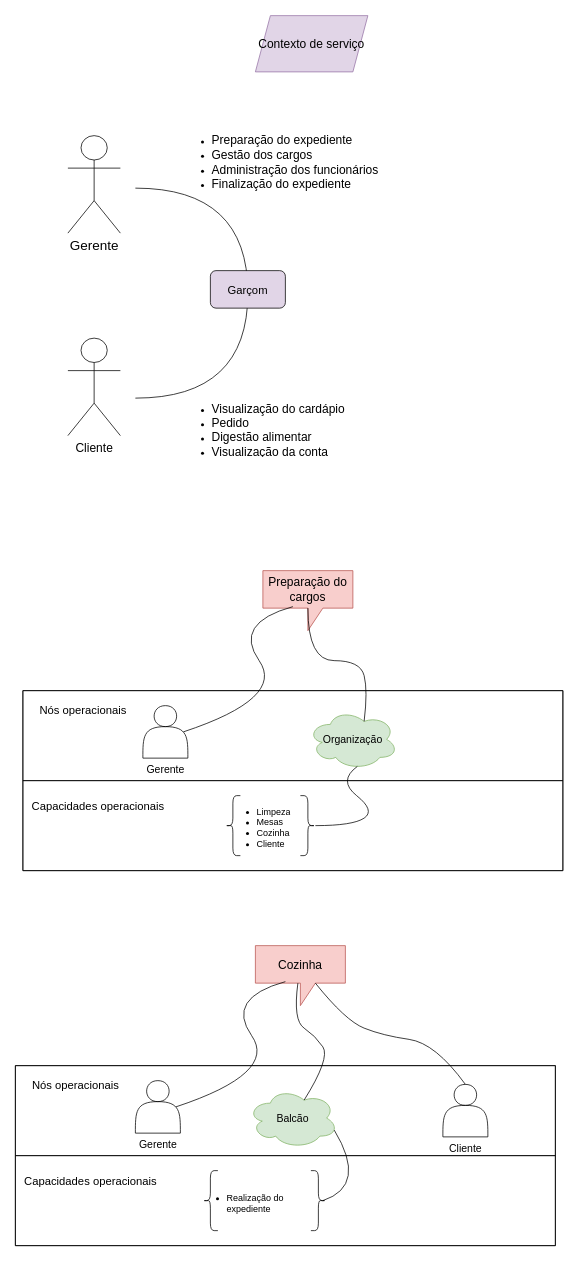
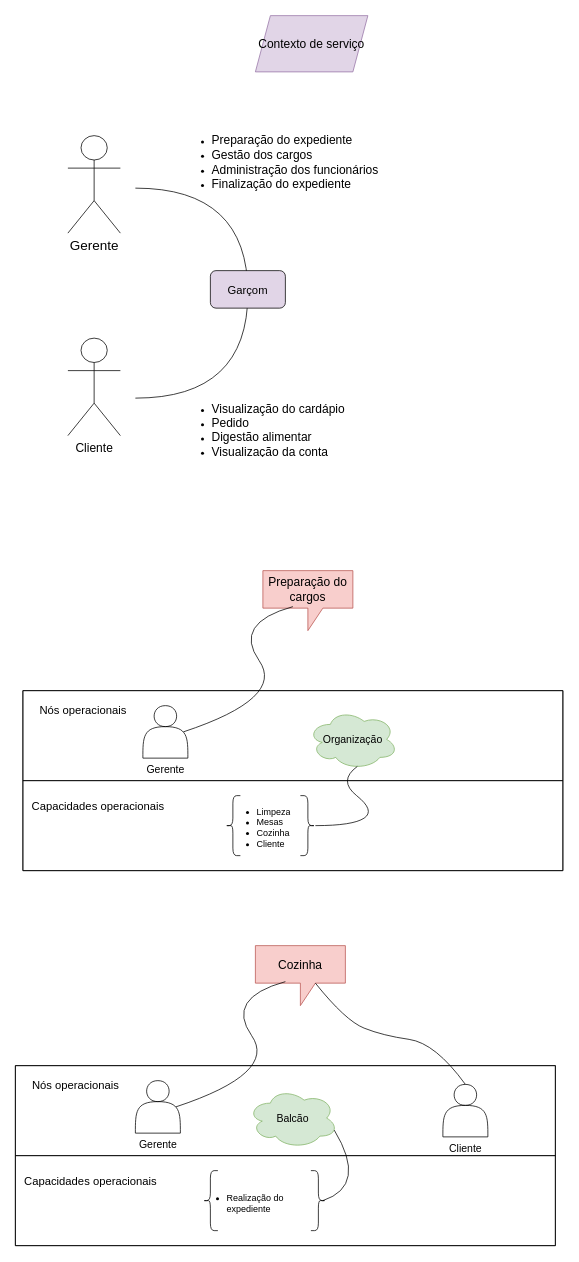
(341, 661) -> none
(320, 1042) -> none
